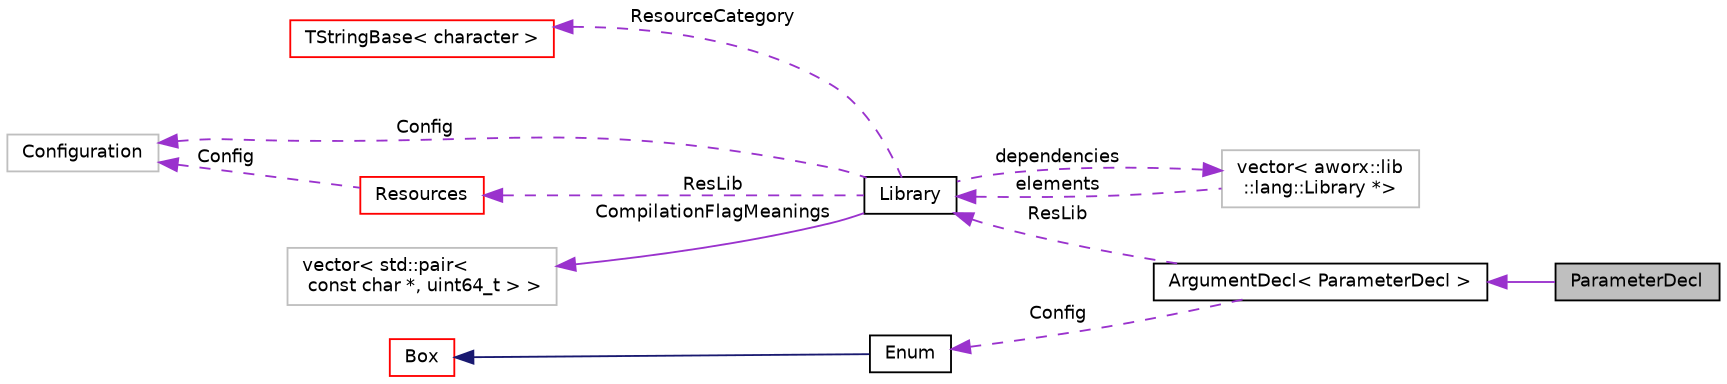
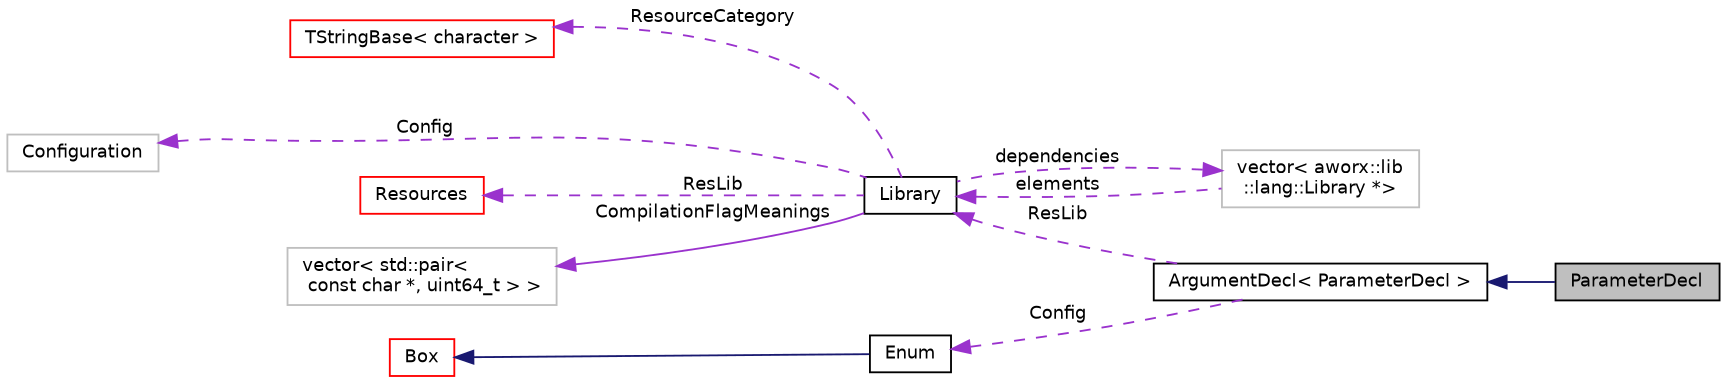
(269, 176) -> none
(1531, 282) -> (1531, 282)
